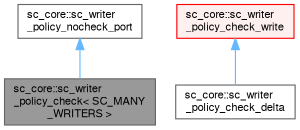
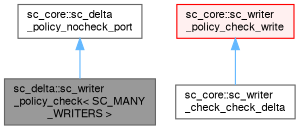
(80, 21) -> (80, 21)
(80, 102) -> (80, 102)
(235, 102) -> (235, 102)
